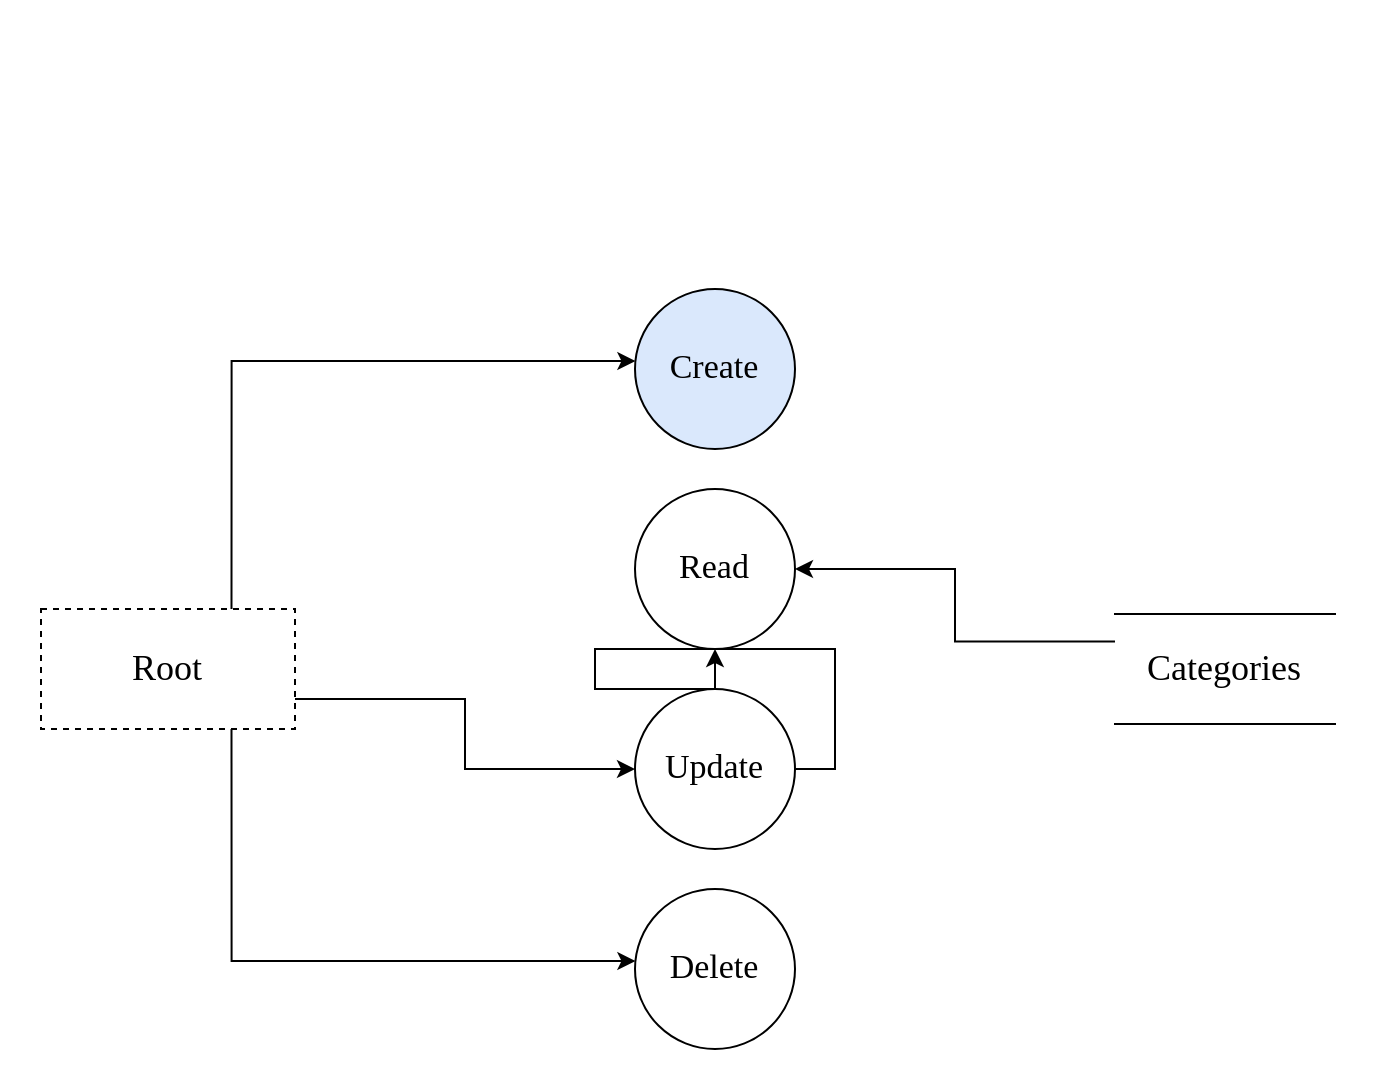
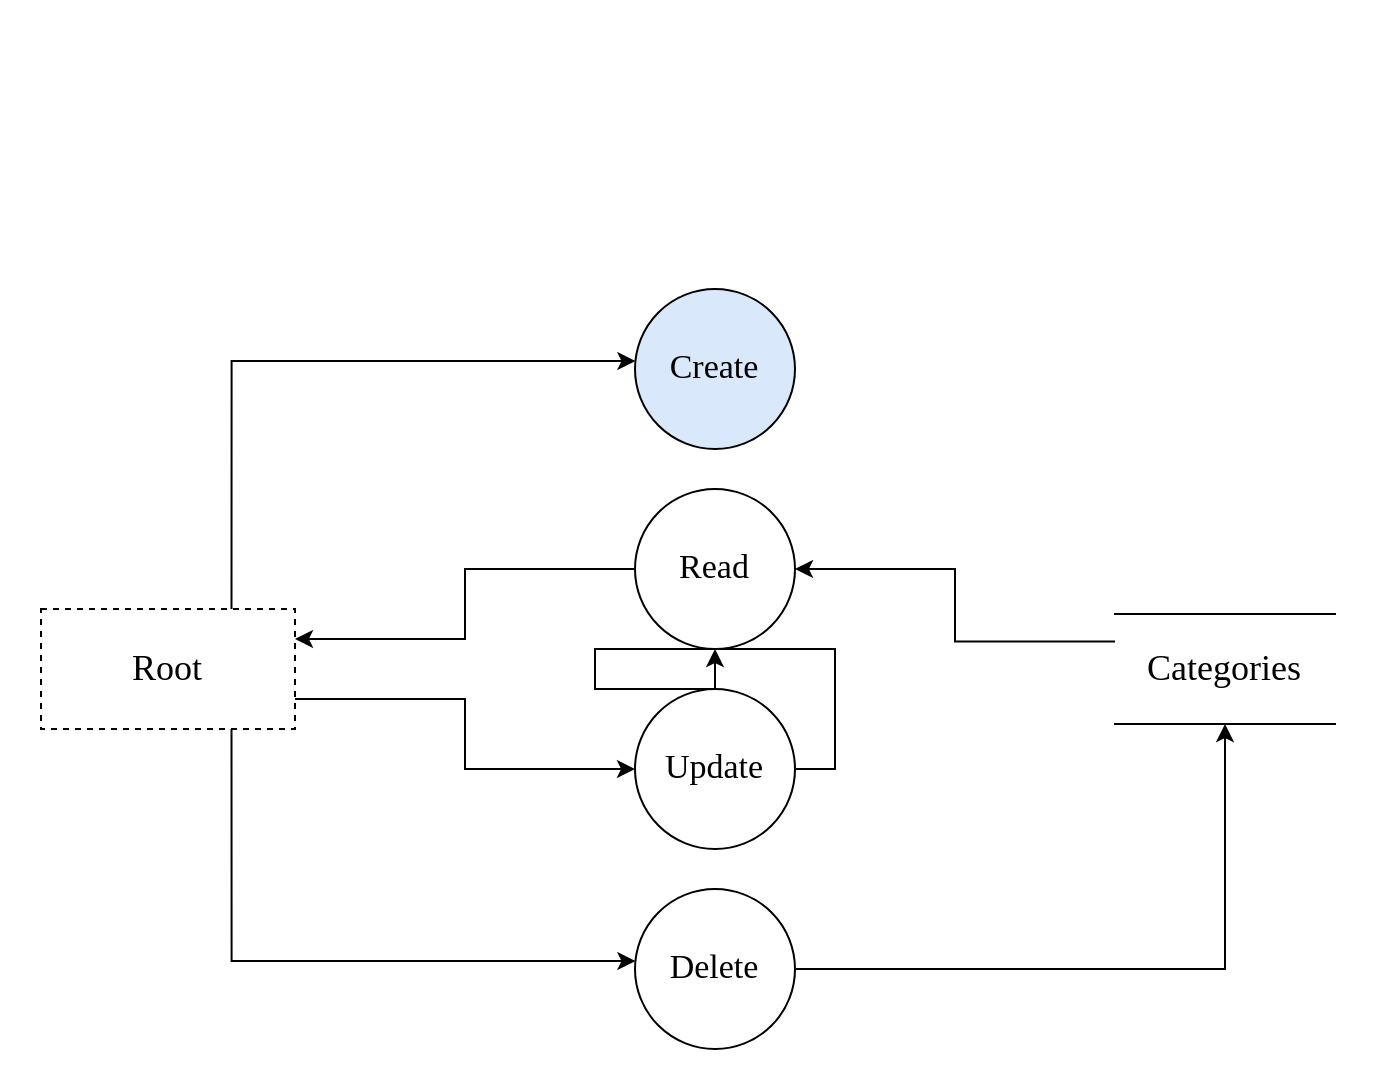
none -> (465, 597)
none -> (1126, 969)
